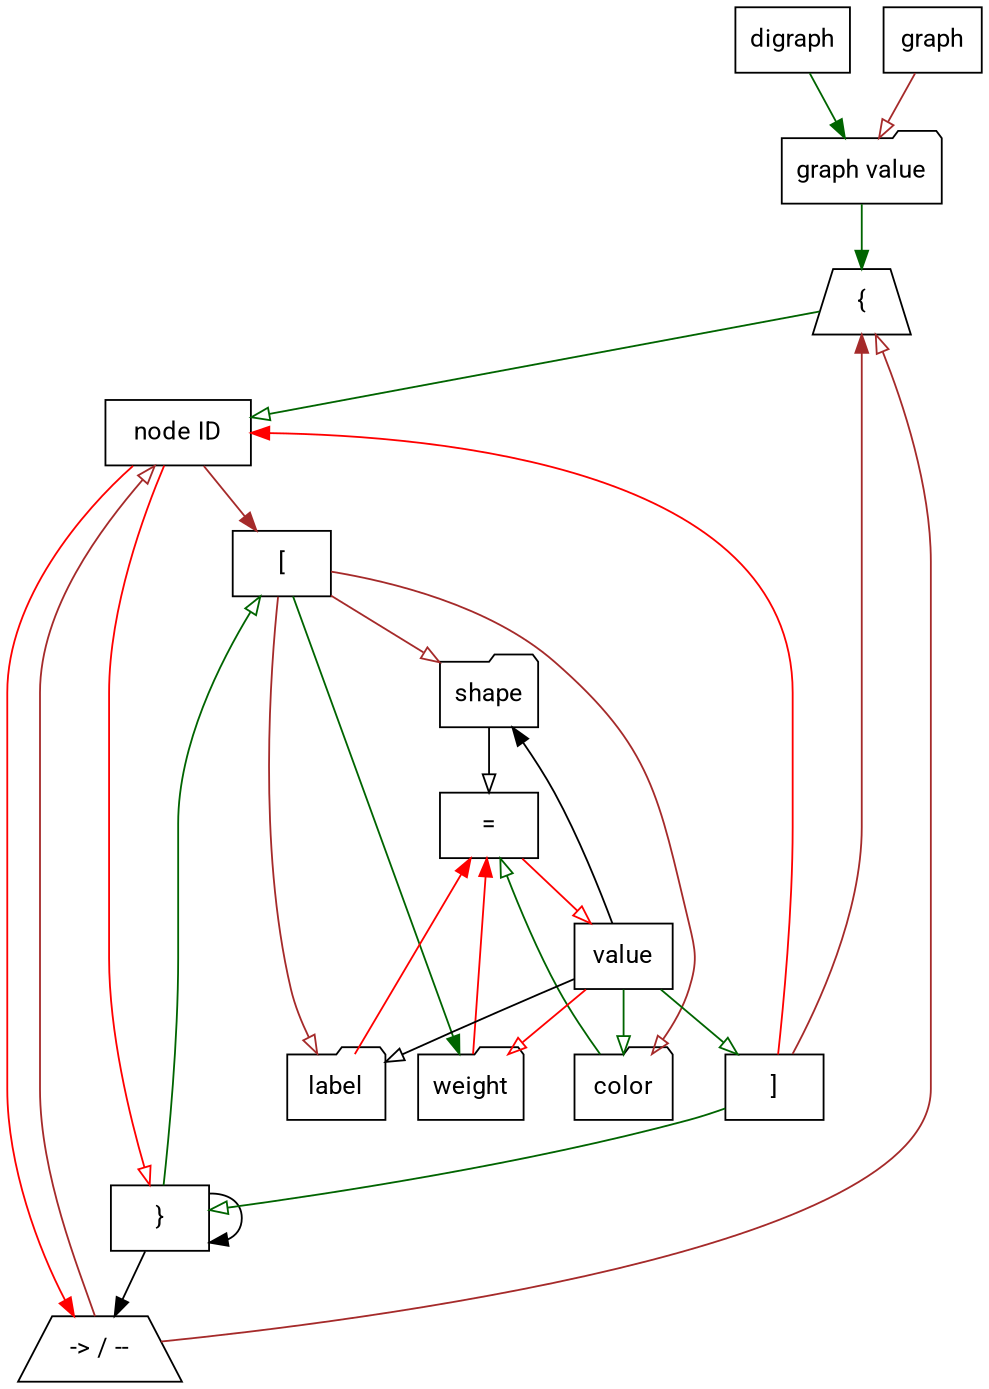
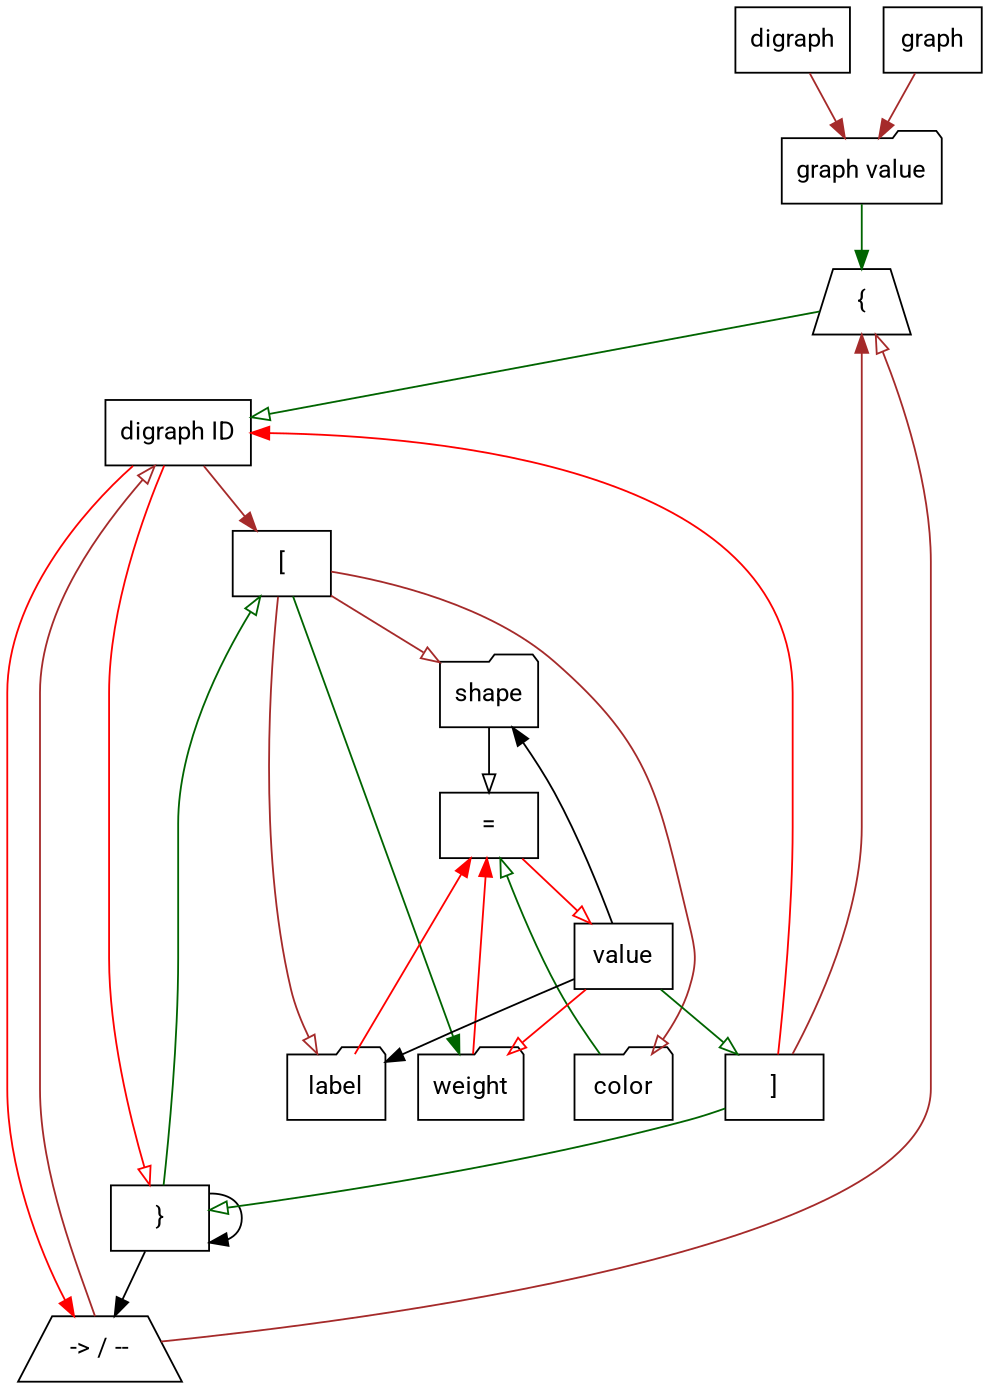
(823, 98) -> (823, 98)
(902, 98) -> (902, 98)
(178, 433) -> (178, 433)
(624, 1013) -> none
(488, 1016) -> (488, 1016)
